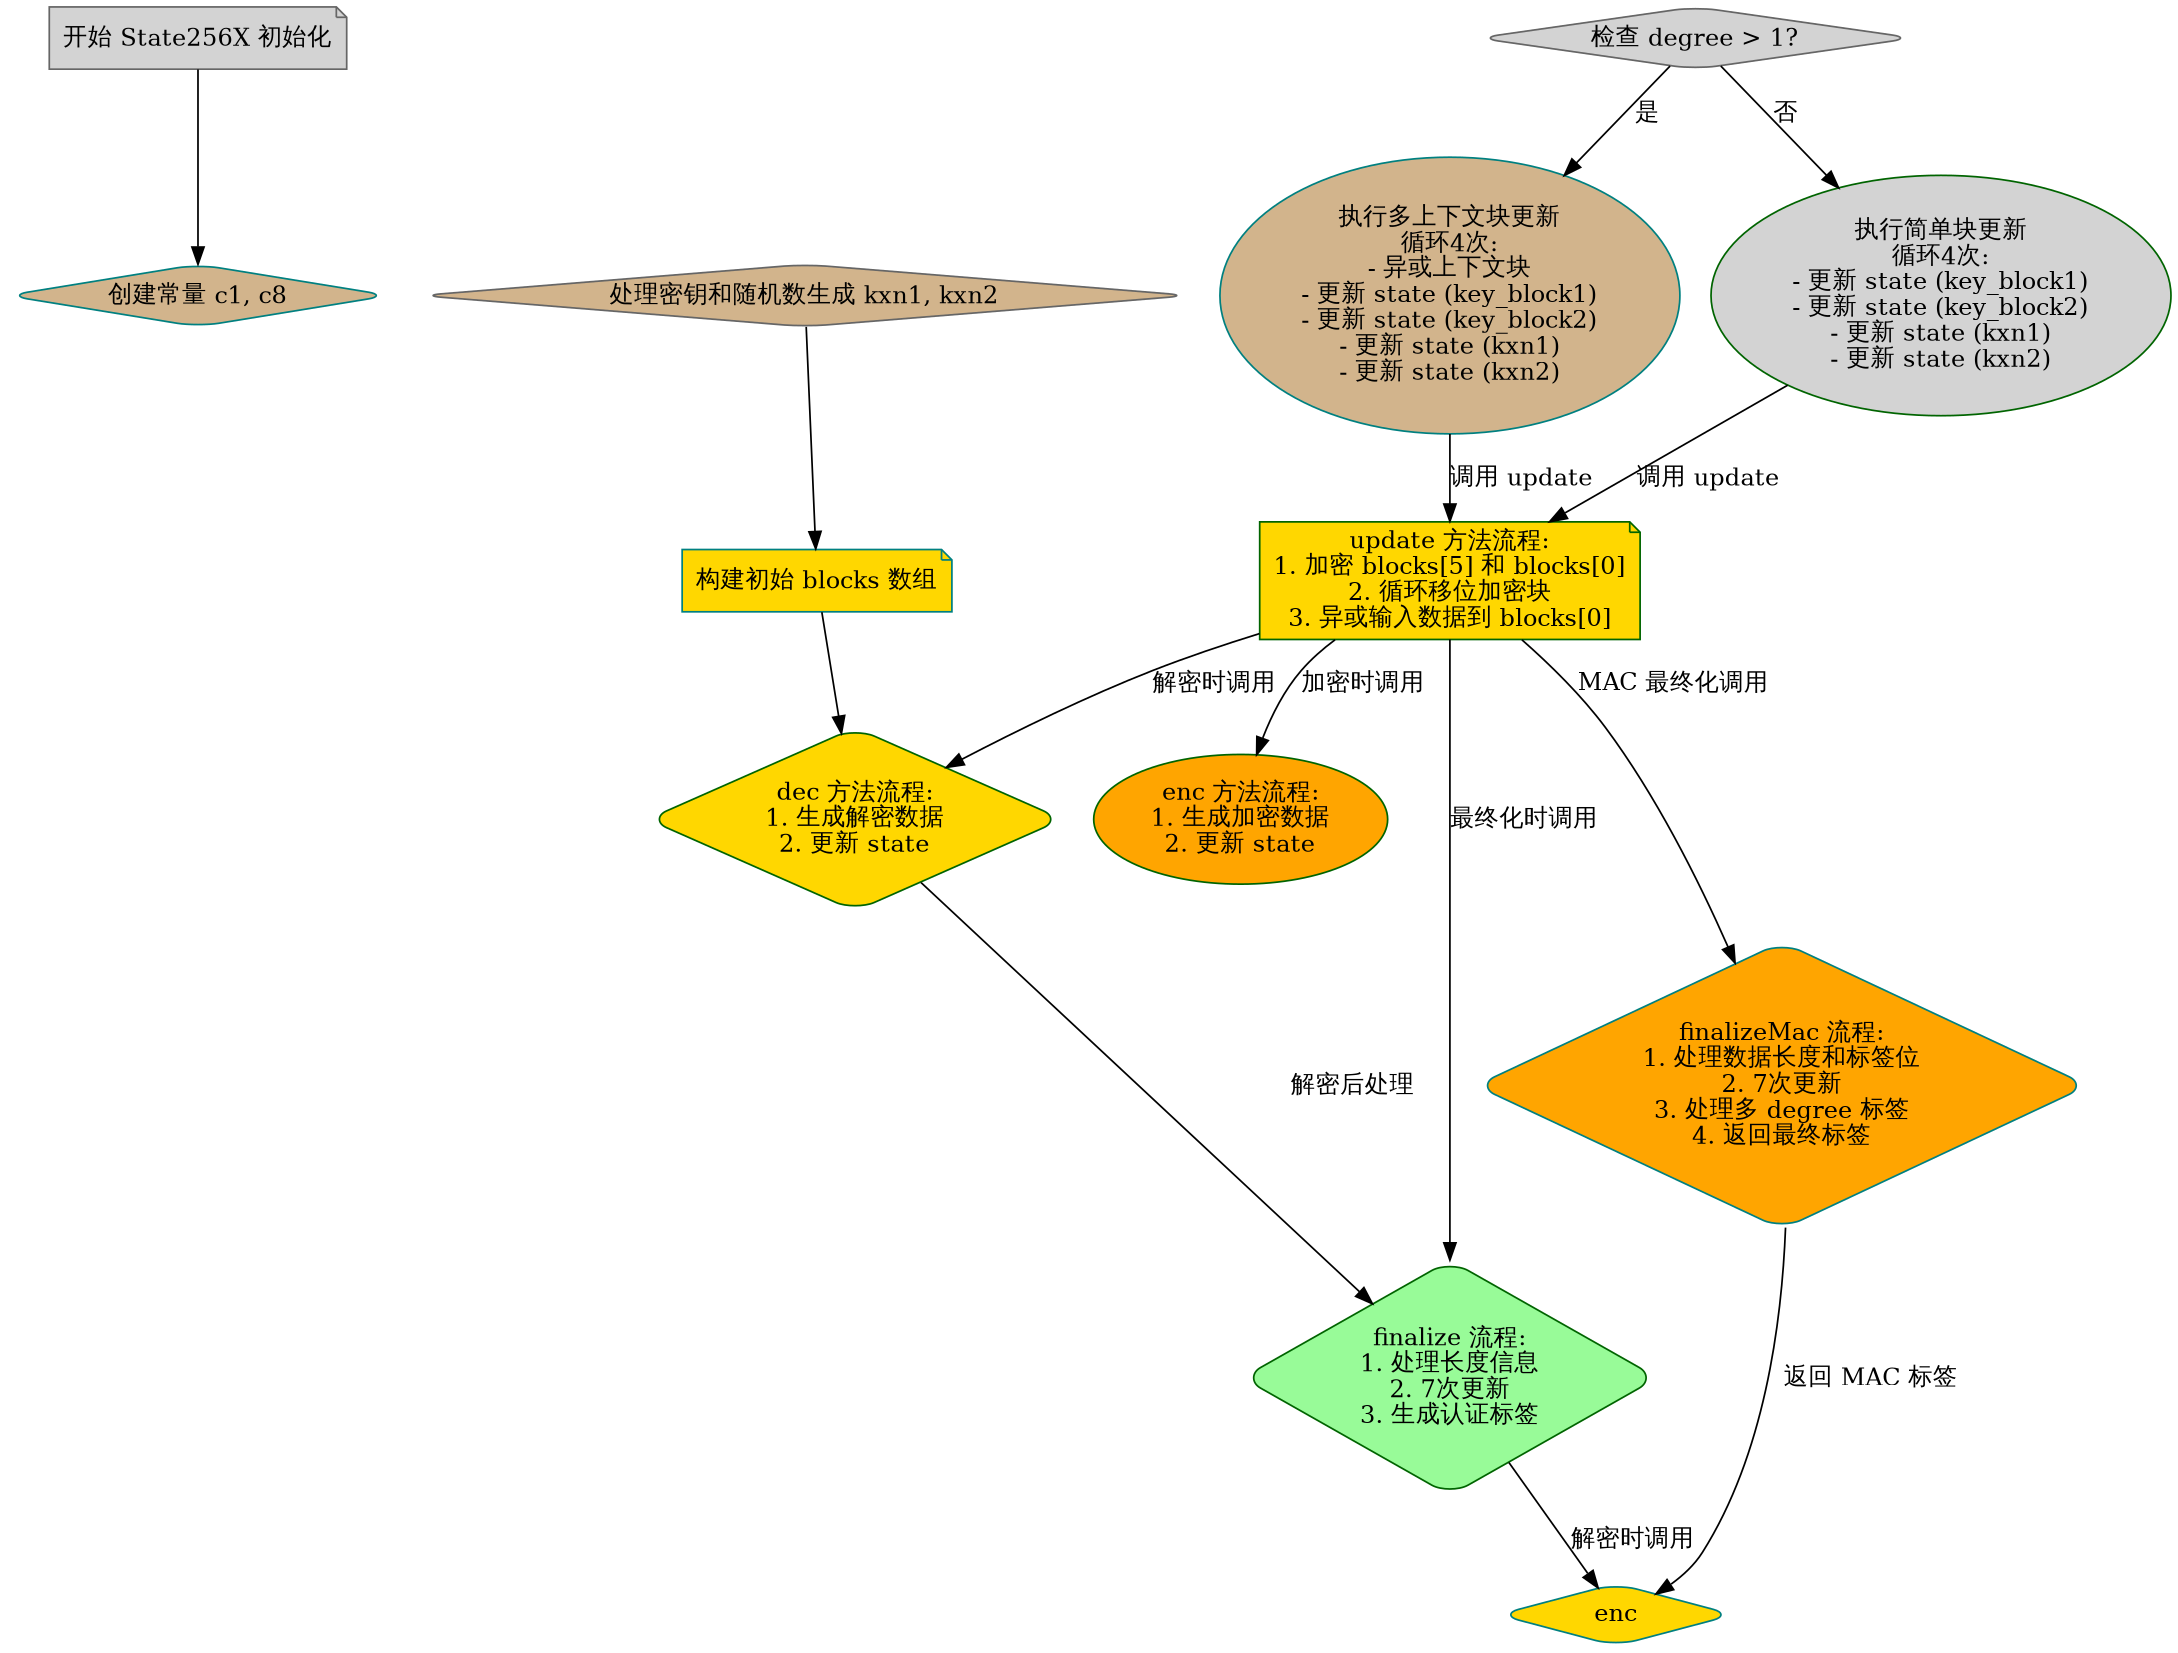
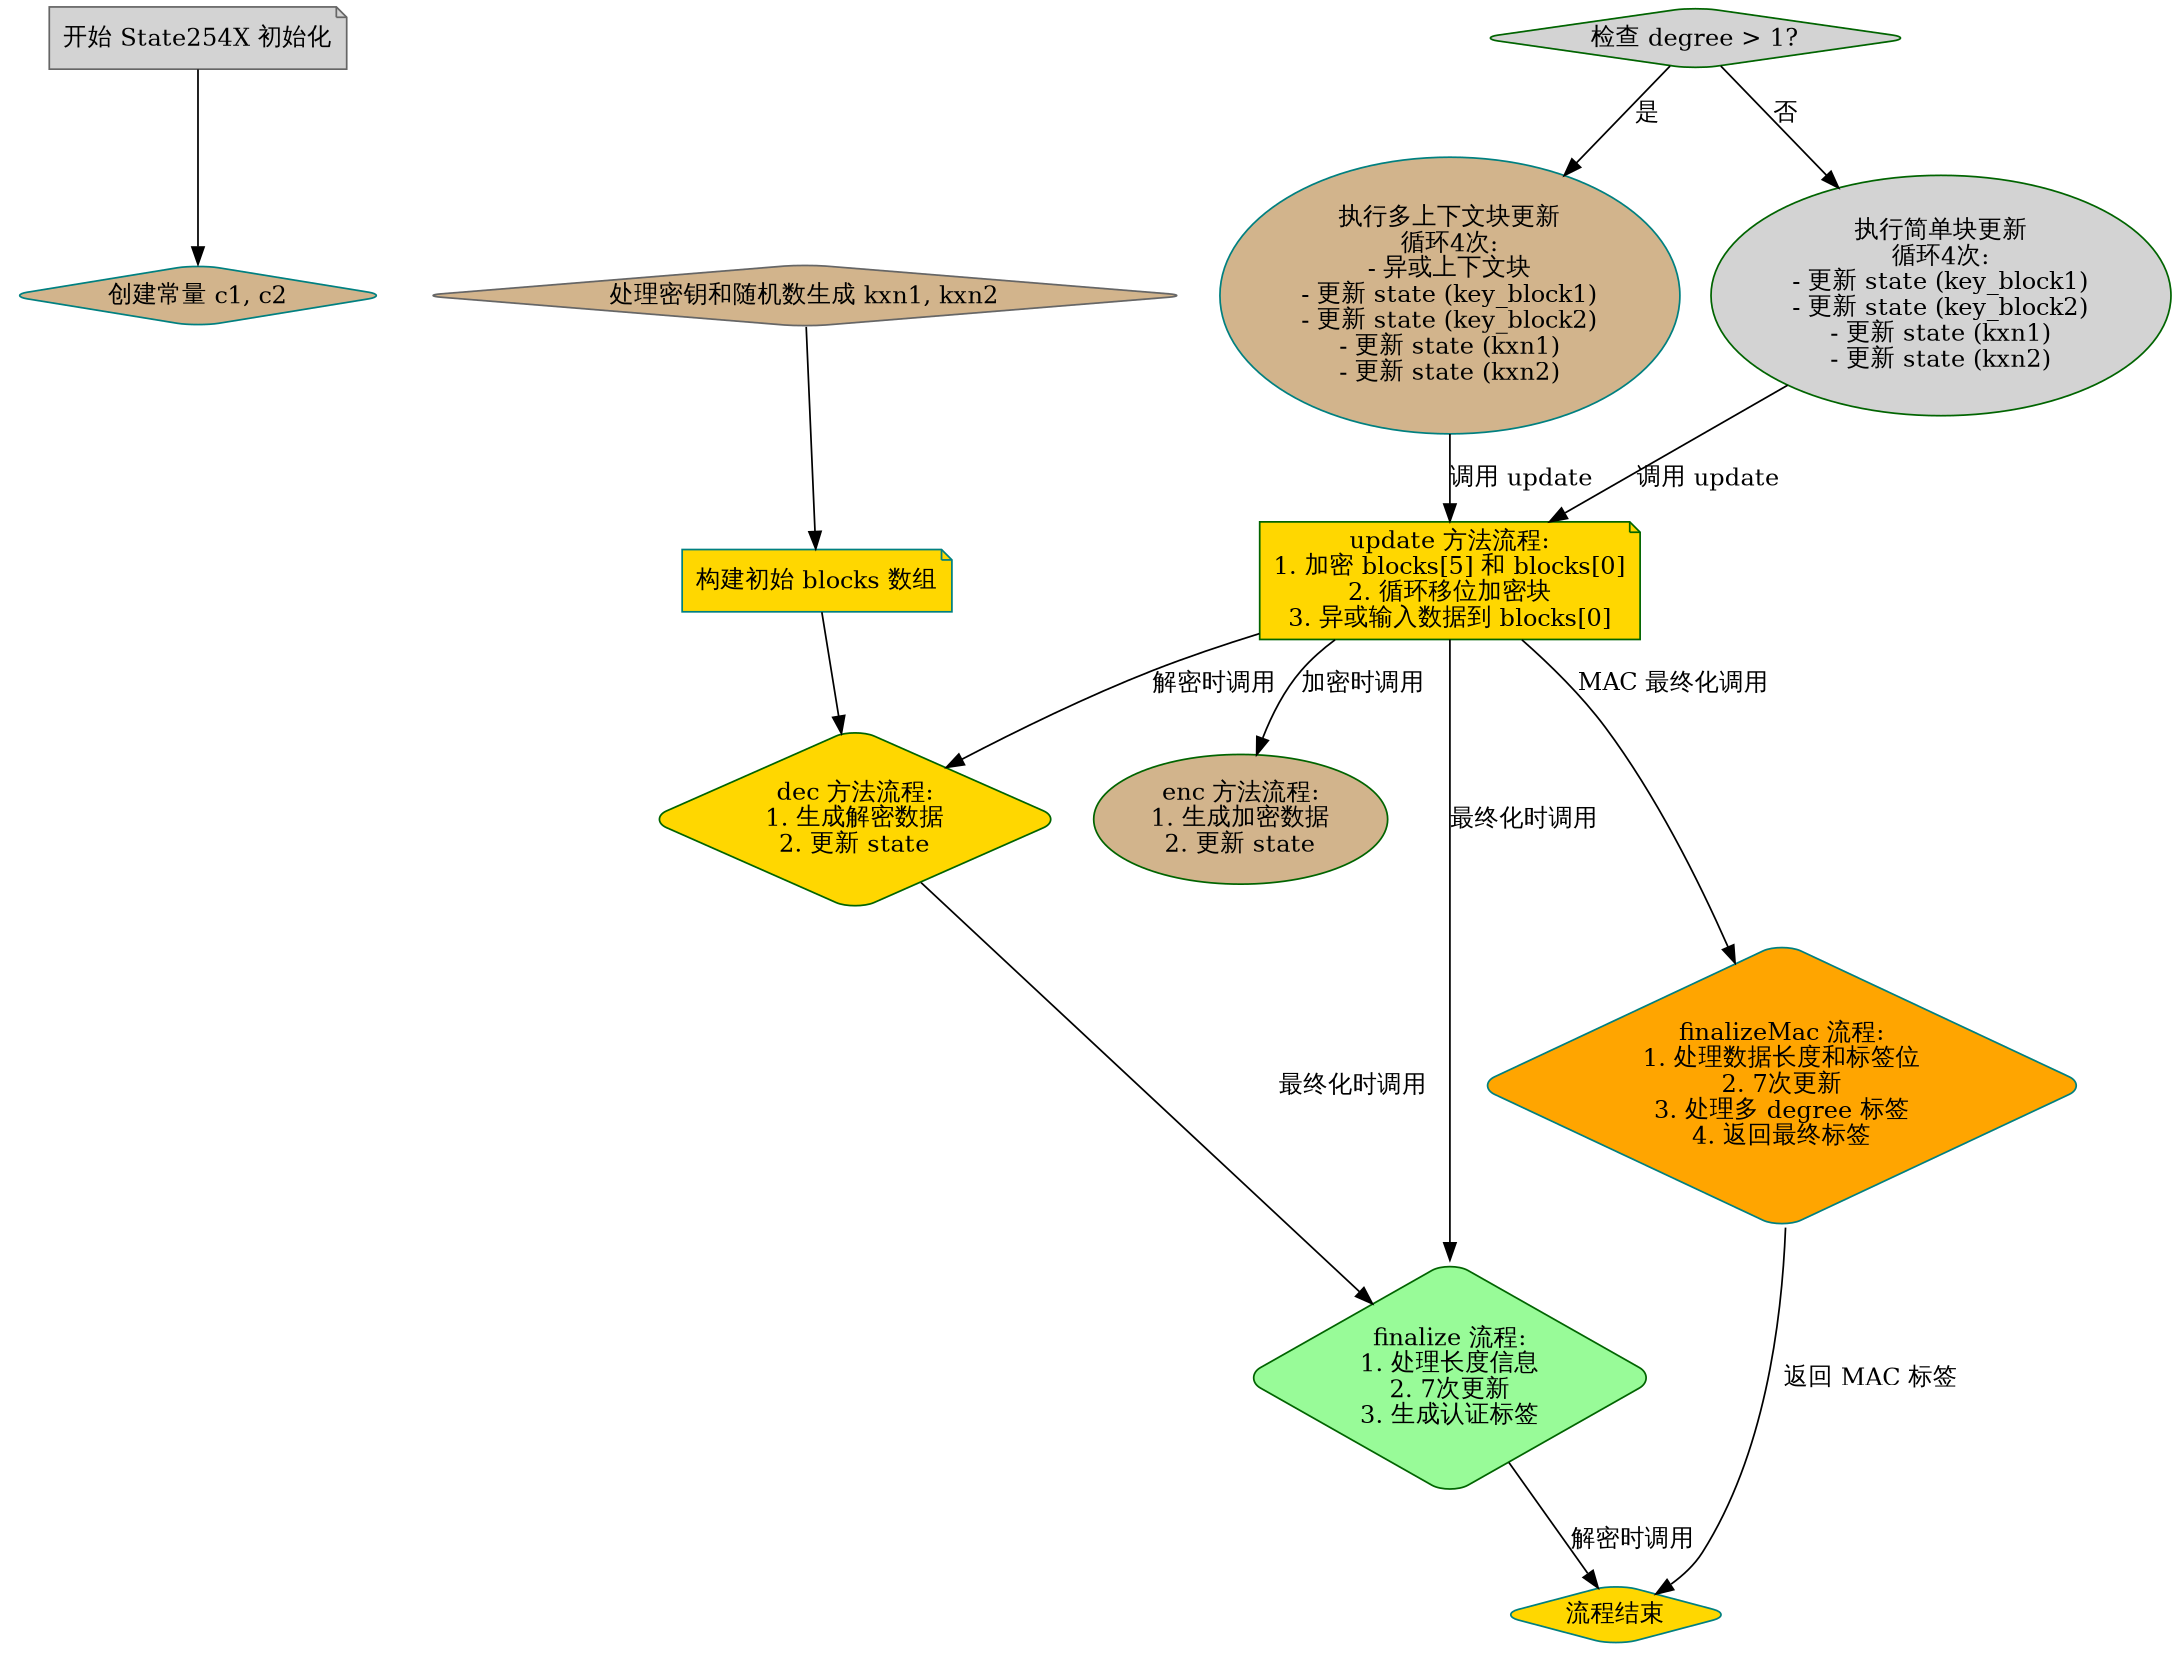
(198, 38) -> (198, 38)
(1695, 38) -> (1695, 38)
(198, 296) -> (198, 296)
(1241, 819) -> (1241, 819)
(1353, 1086) -> (1353, 1086)
(1616, 1615) -> (1616, 1615)
